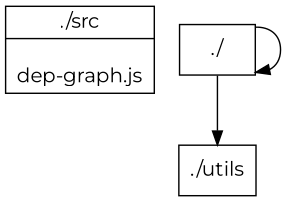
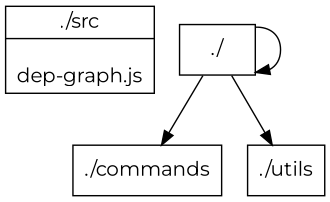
none -> (147, 170)
